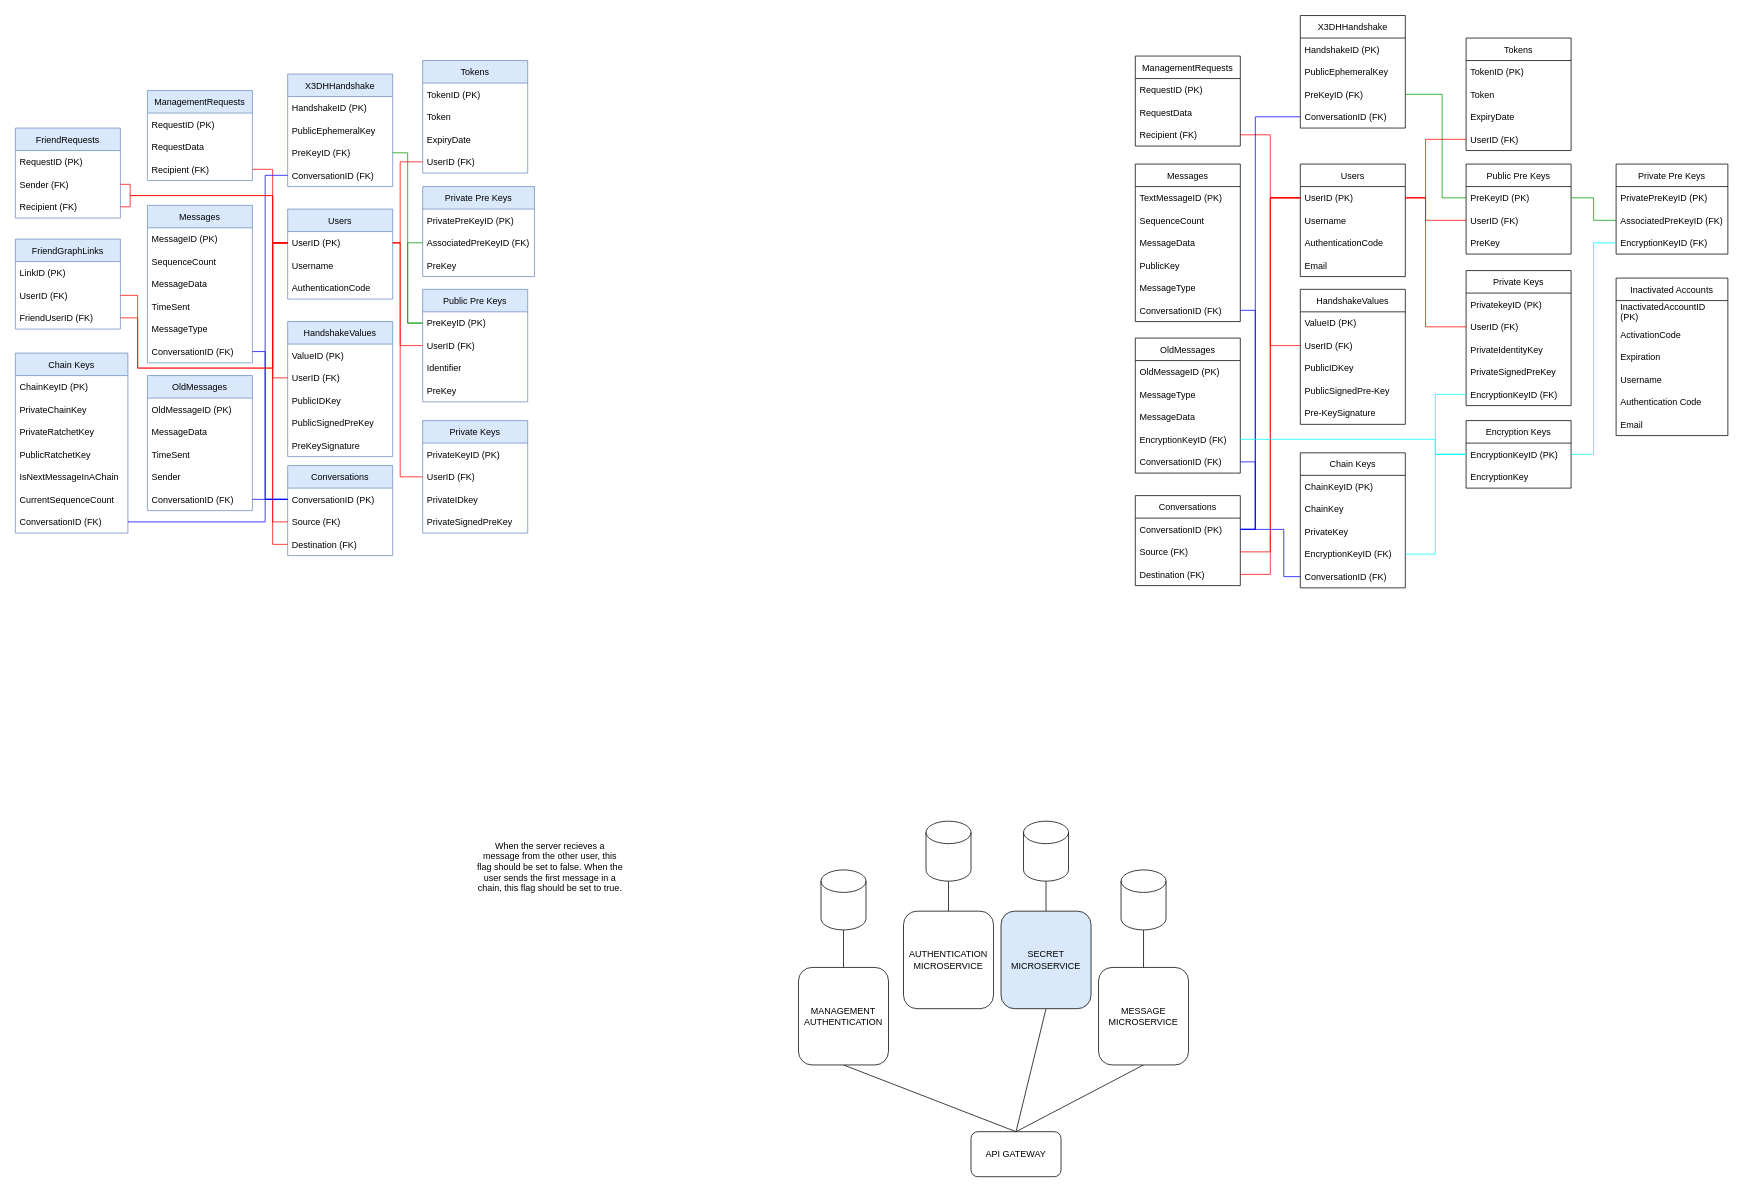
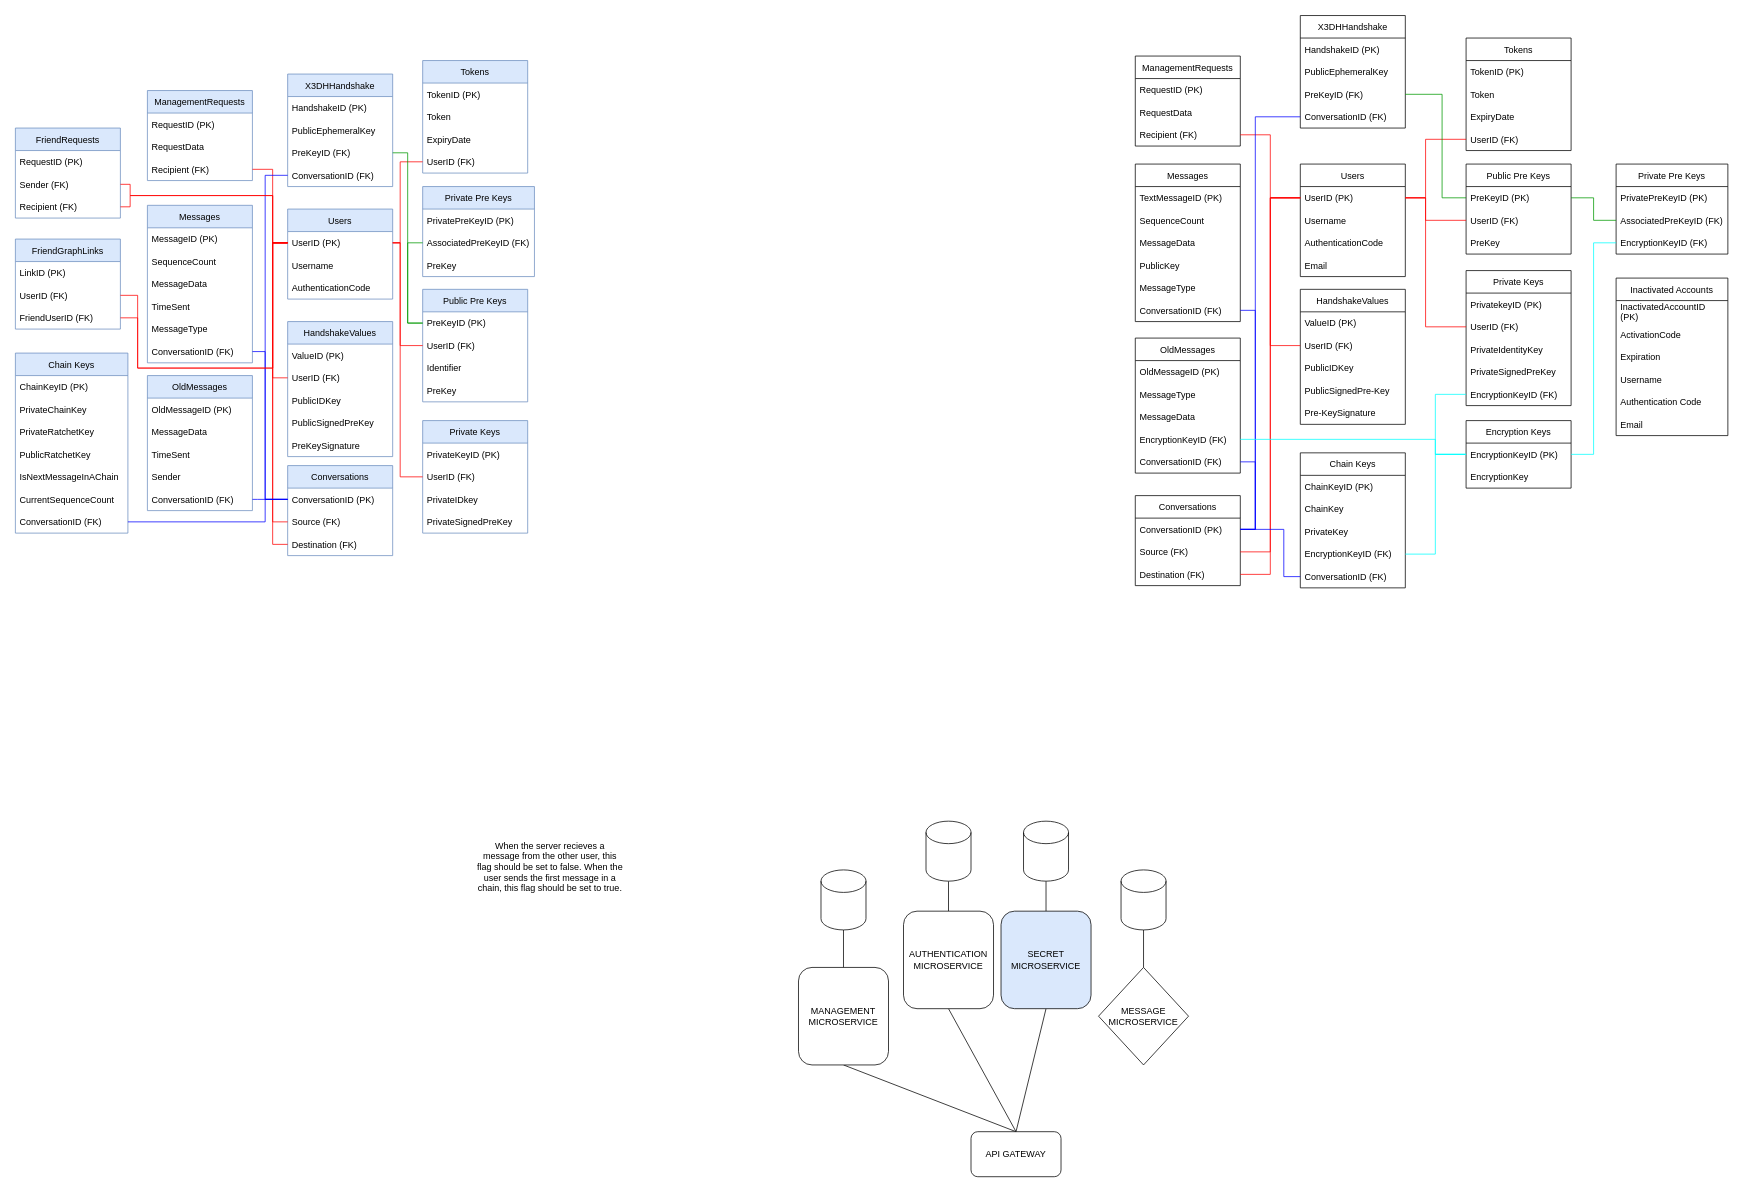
(843, 1016) -> (843, 1016)
(1143, 1016) -> (1143, 1016)
none -> (981, 1068)
(1080, 1098) -> none
